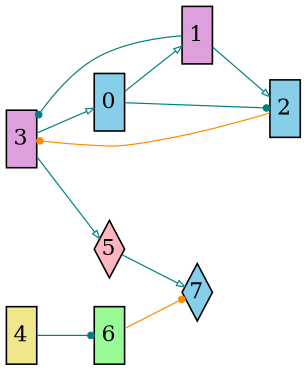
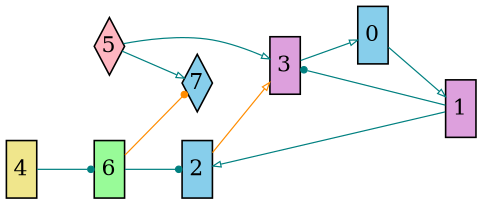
(194, 105) -> (150, 169)
(158, 140) -> (239, 121)
(66, 194) -> (194, 38)
